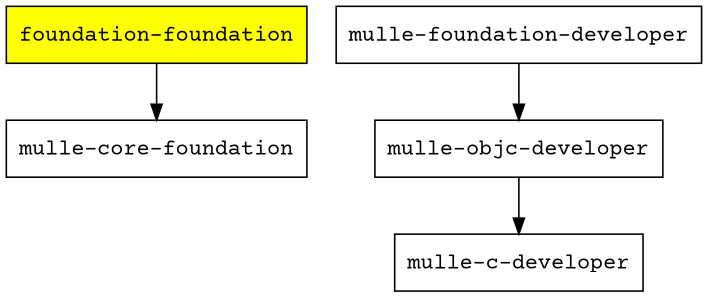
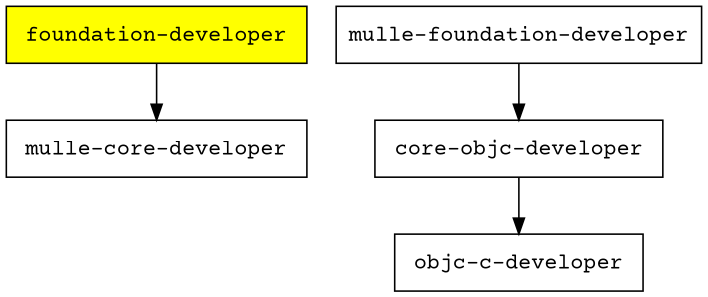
(157, 35) -> (157, 35)
(157, 149) -> (157, 149)
(519, 149) -> (519, 149)
(519, 263) -> (519, 263)
